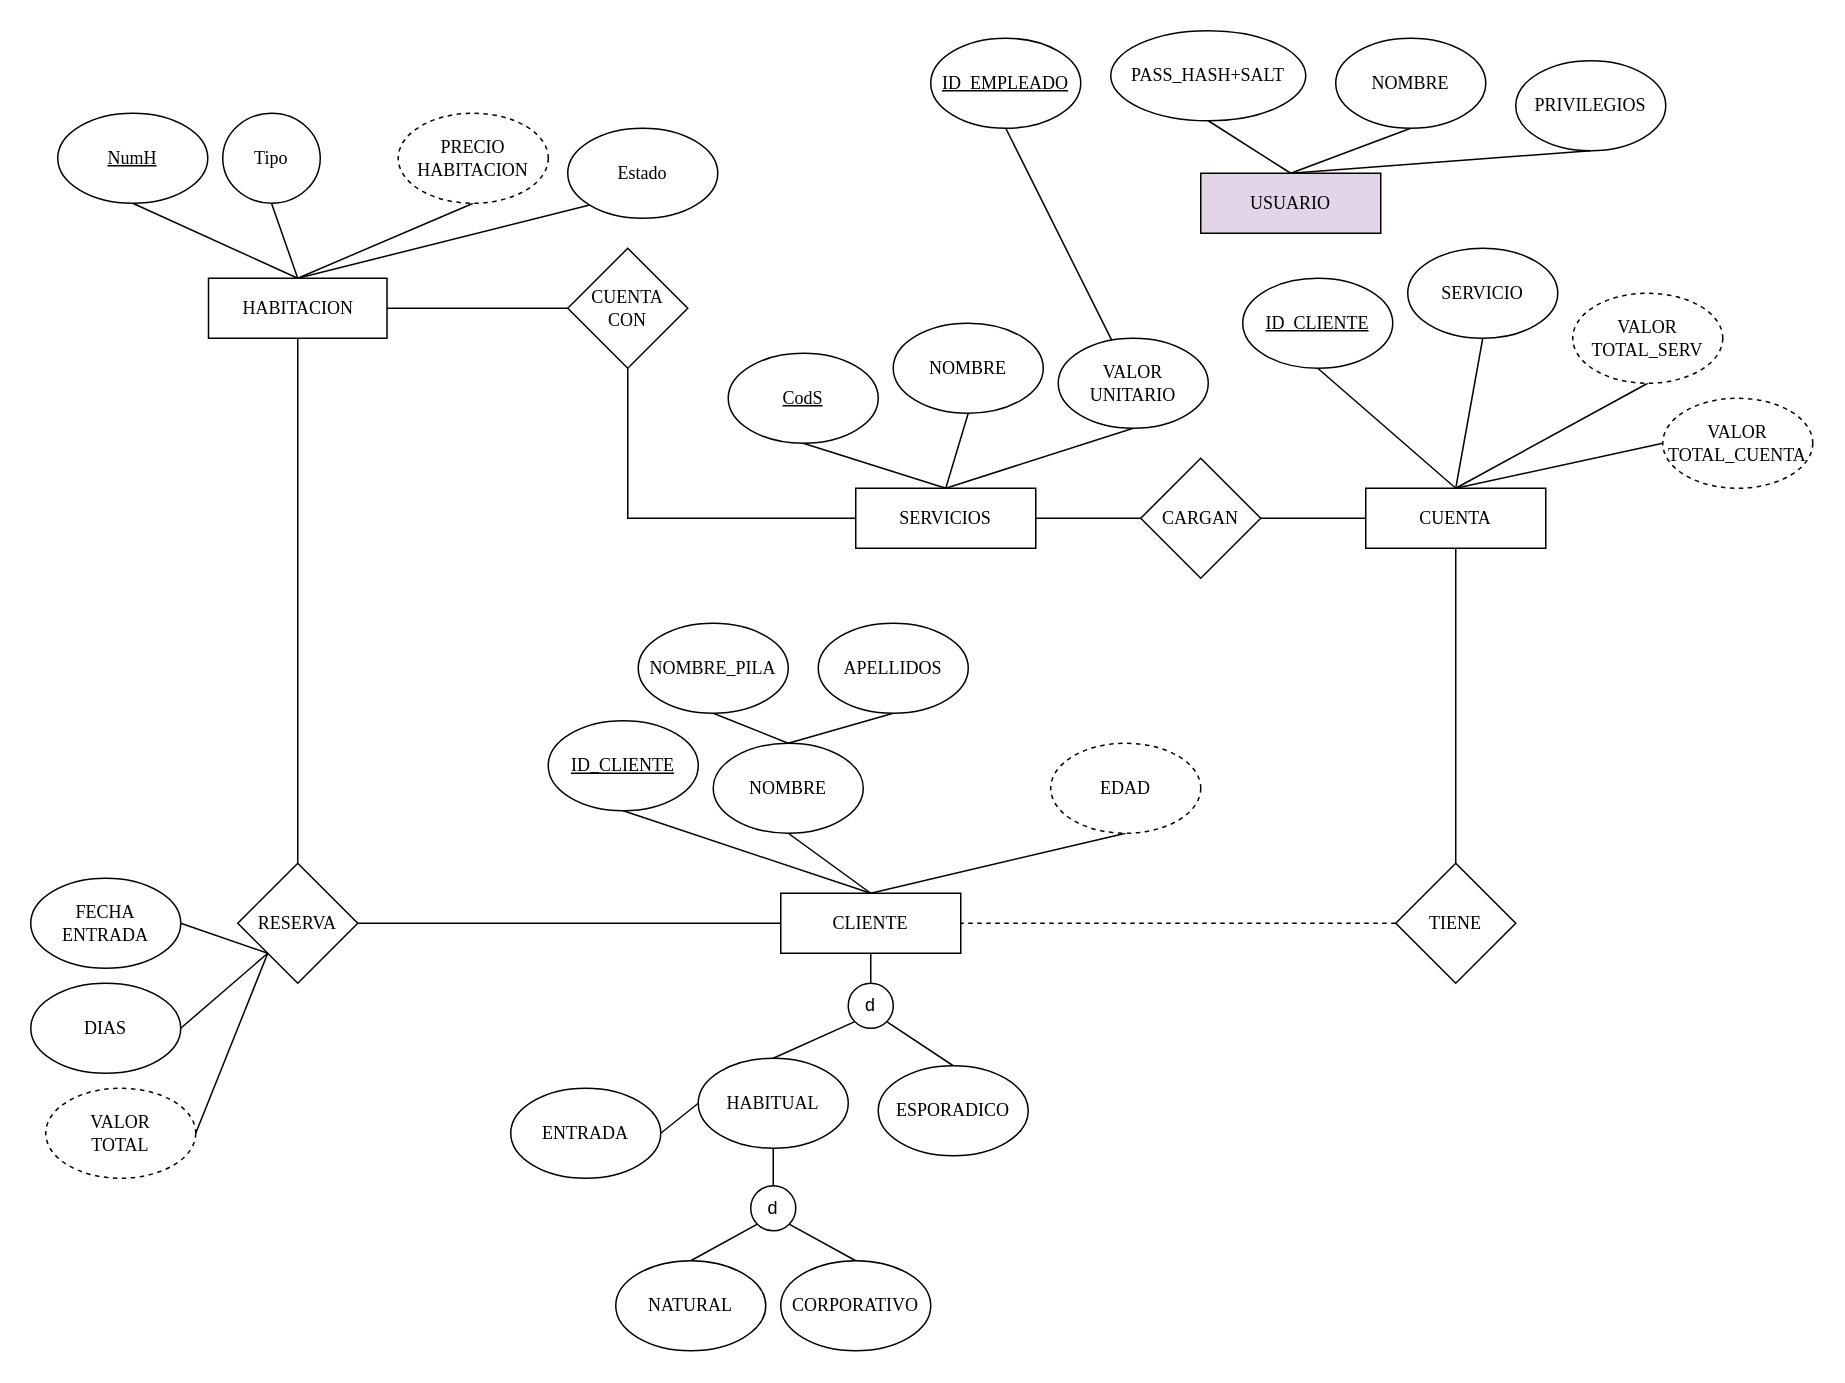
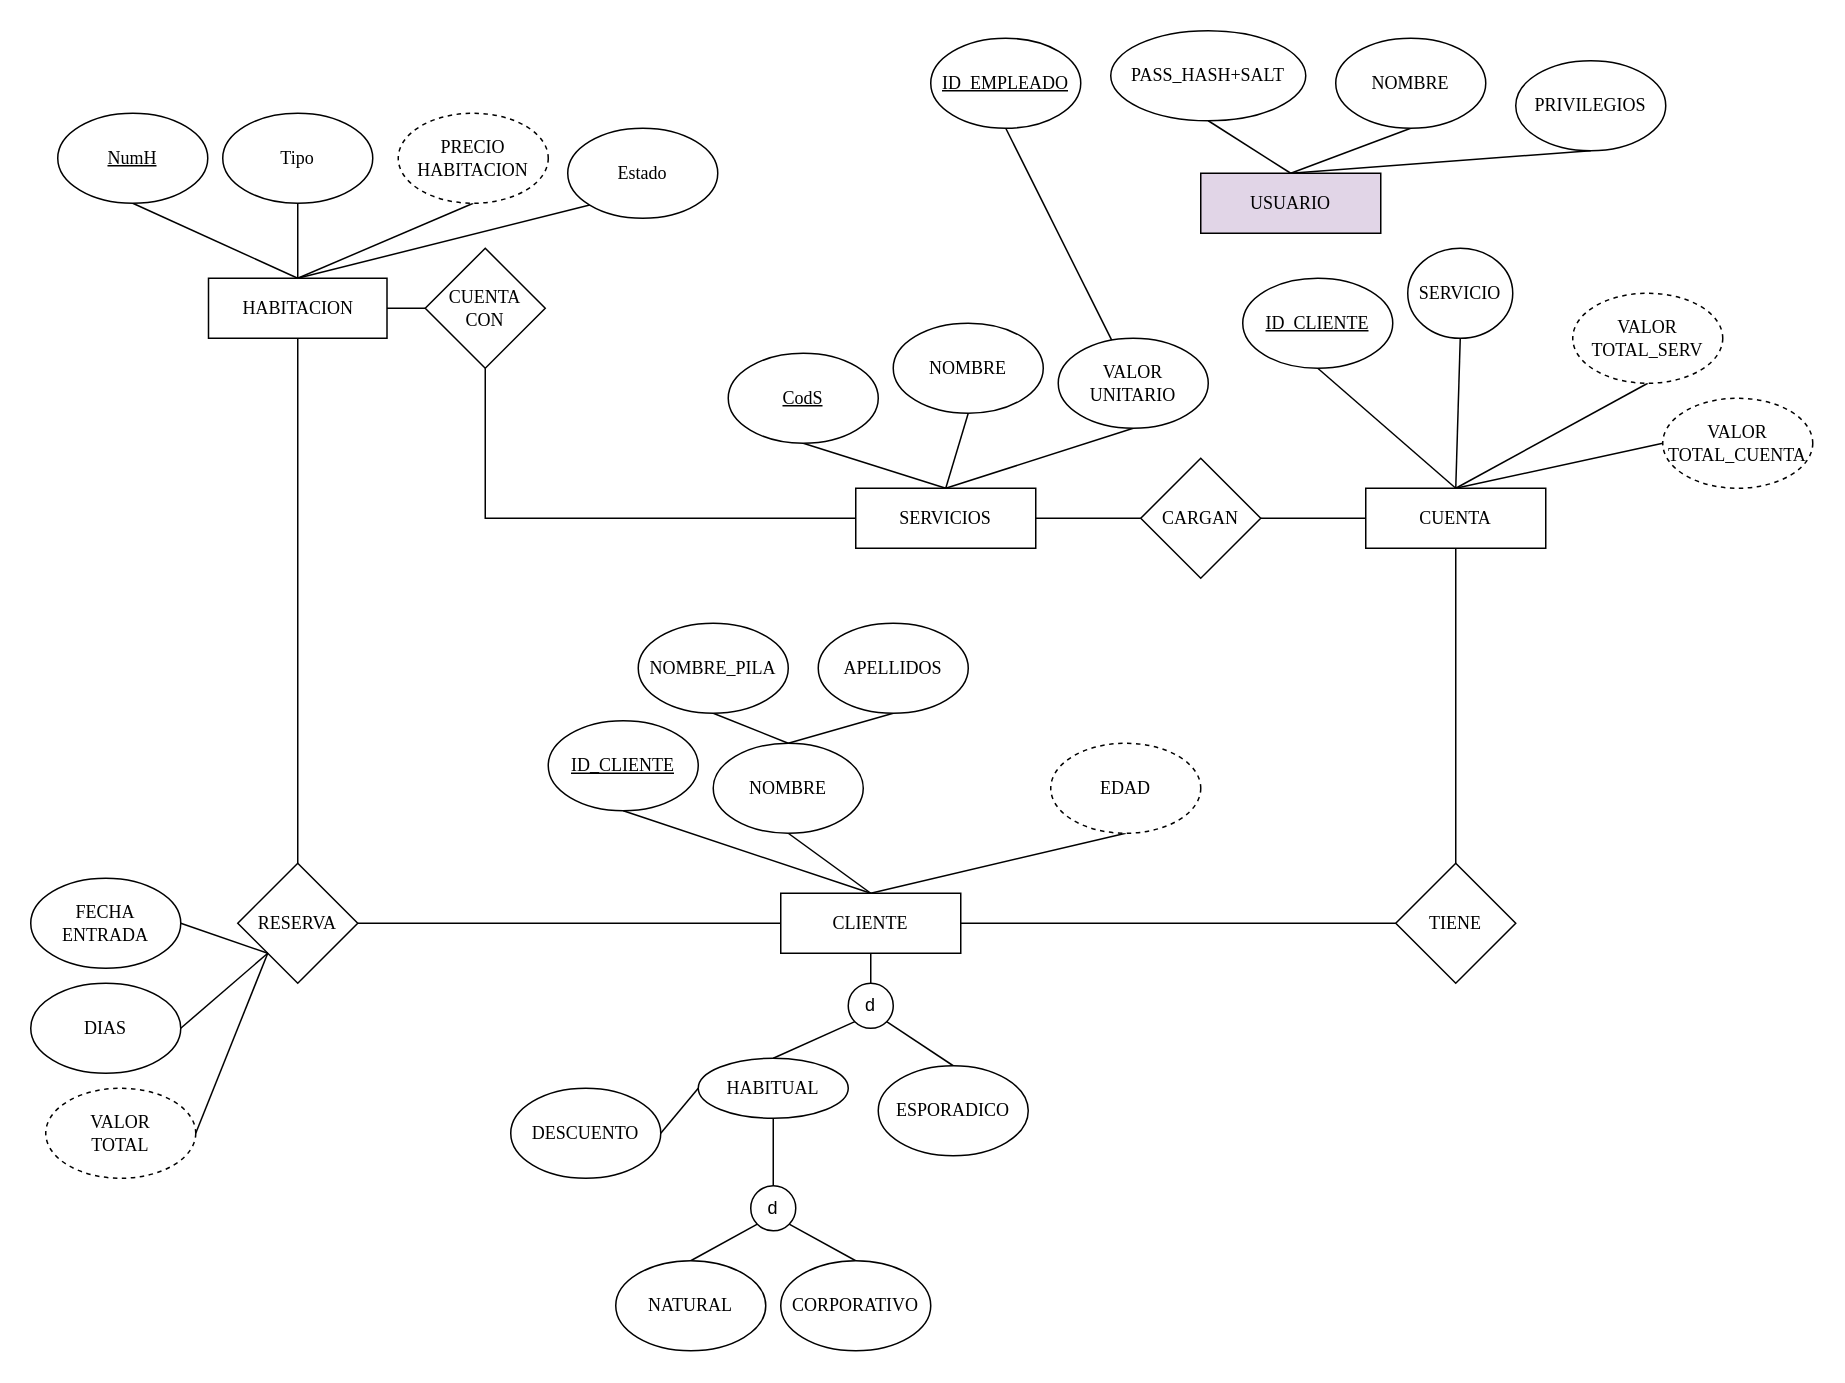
(272, 158) -> (298, 158)
(1483, 293) -> (1460, 293)
(628, 308) -> (485, 308)
(1178, 923) -> (1178, 923)
(773, 1103) -> (773, 1088)
(586, 1133) -> (586, 1133)
